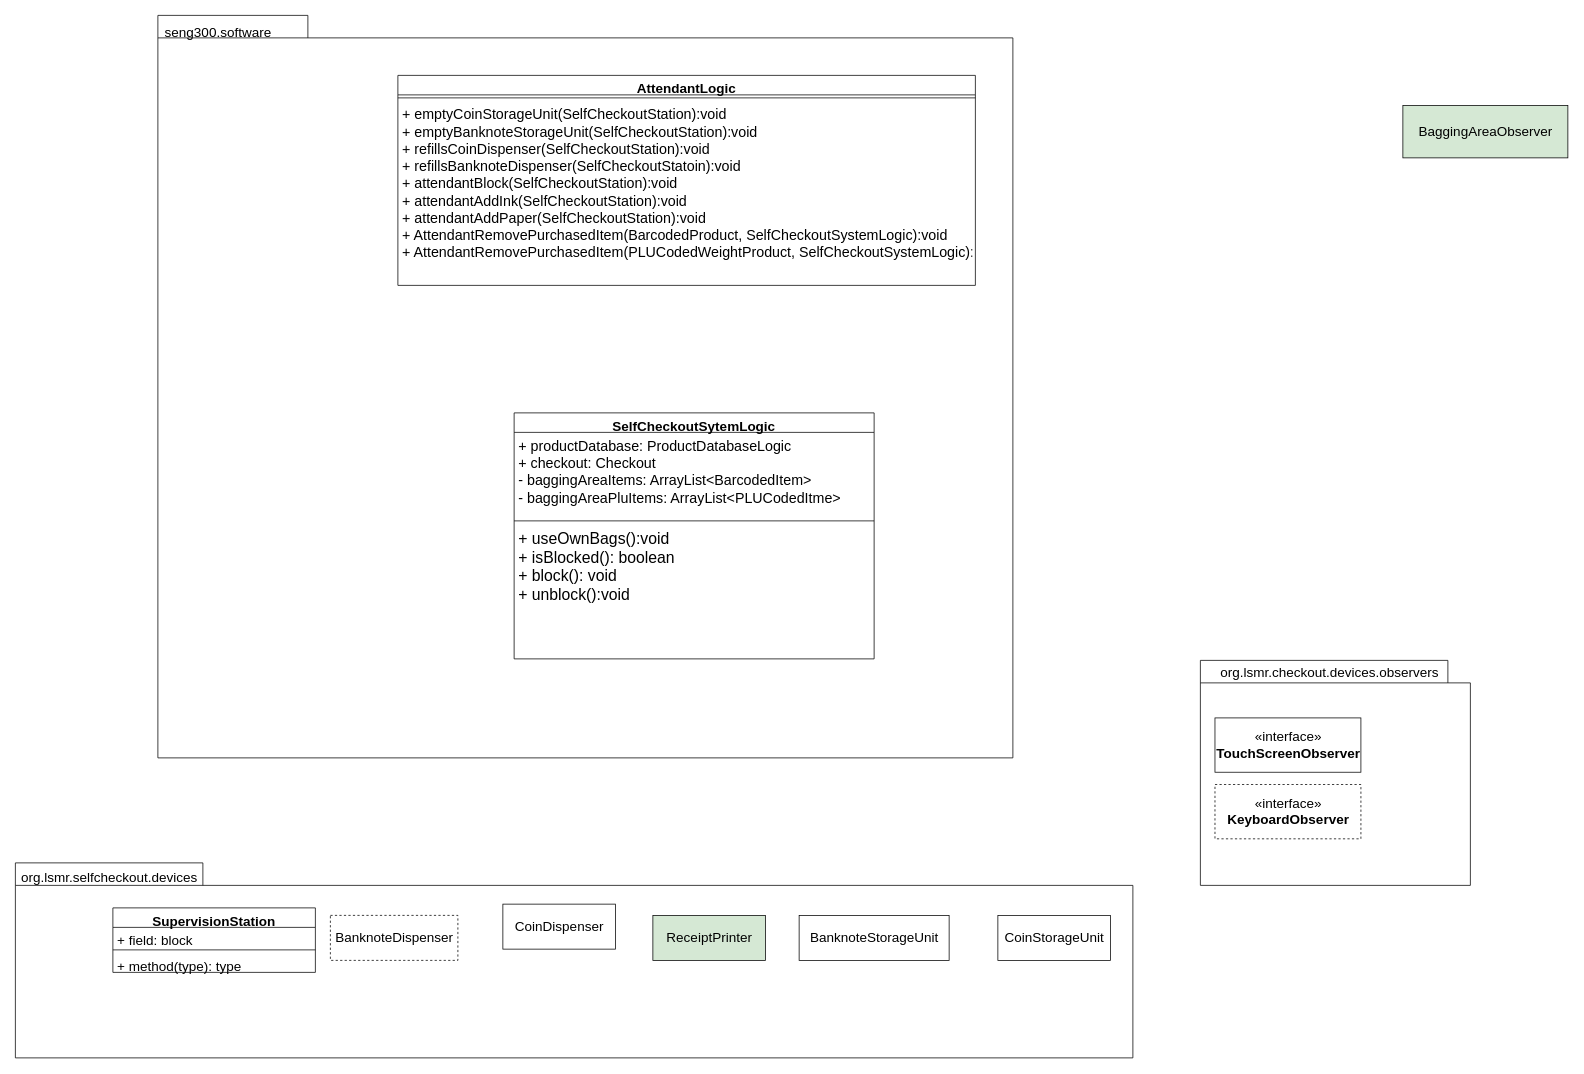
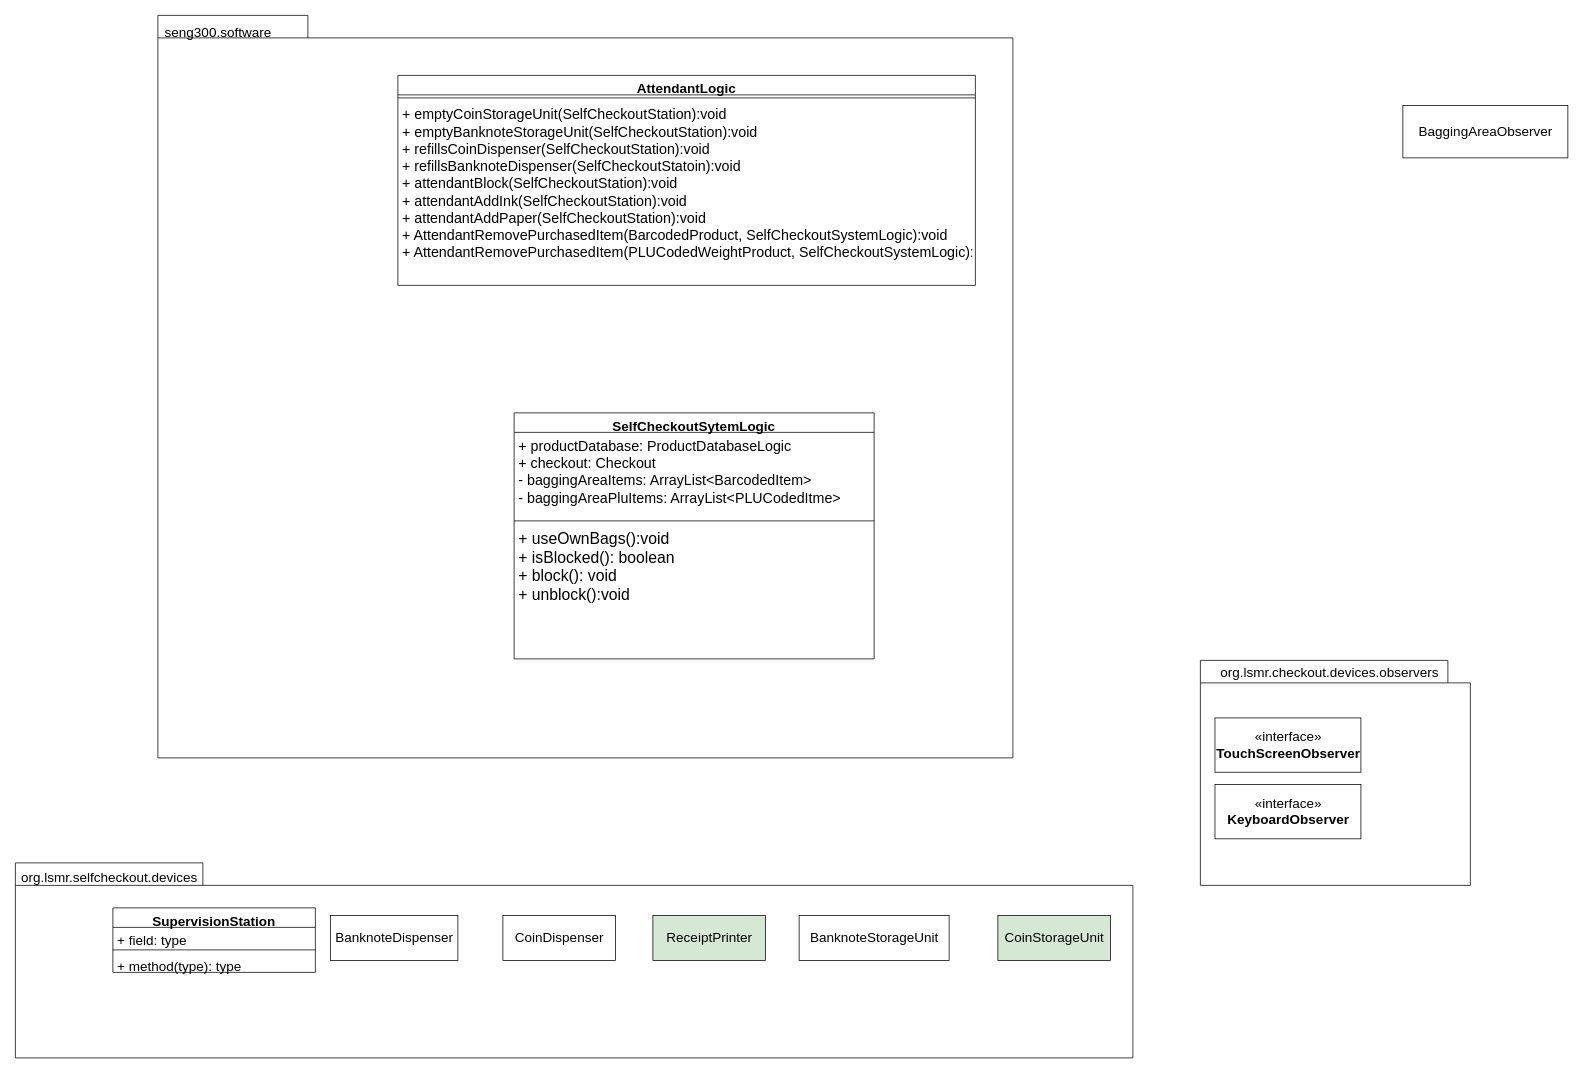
(1485, 132) -> (1485, 132)
(1288, 812) -> (1288, 812)
(559, 927) -> (559, 938)
(394, 938) -> (394, 938)
(1054, 938) -> (1054, 938)
(159, 941) -> (157, 941)
